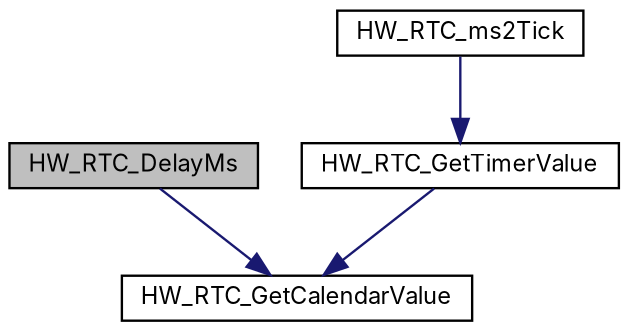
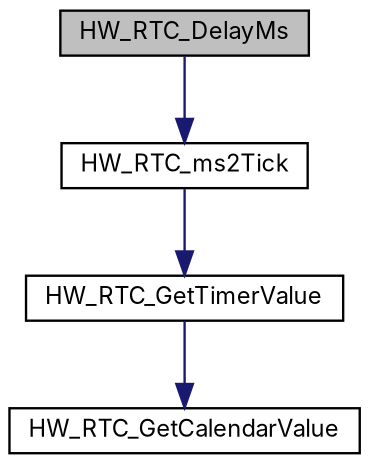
(206, 224) -> (185, 87)
